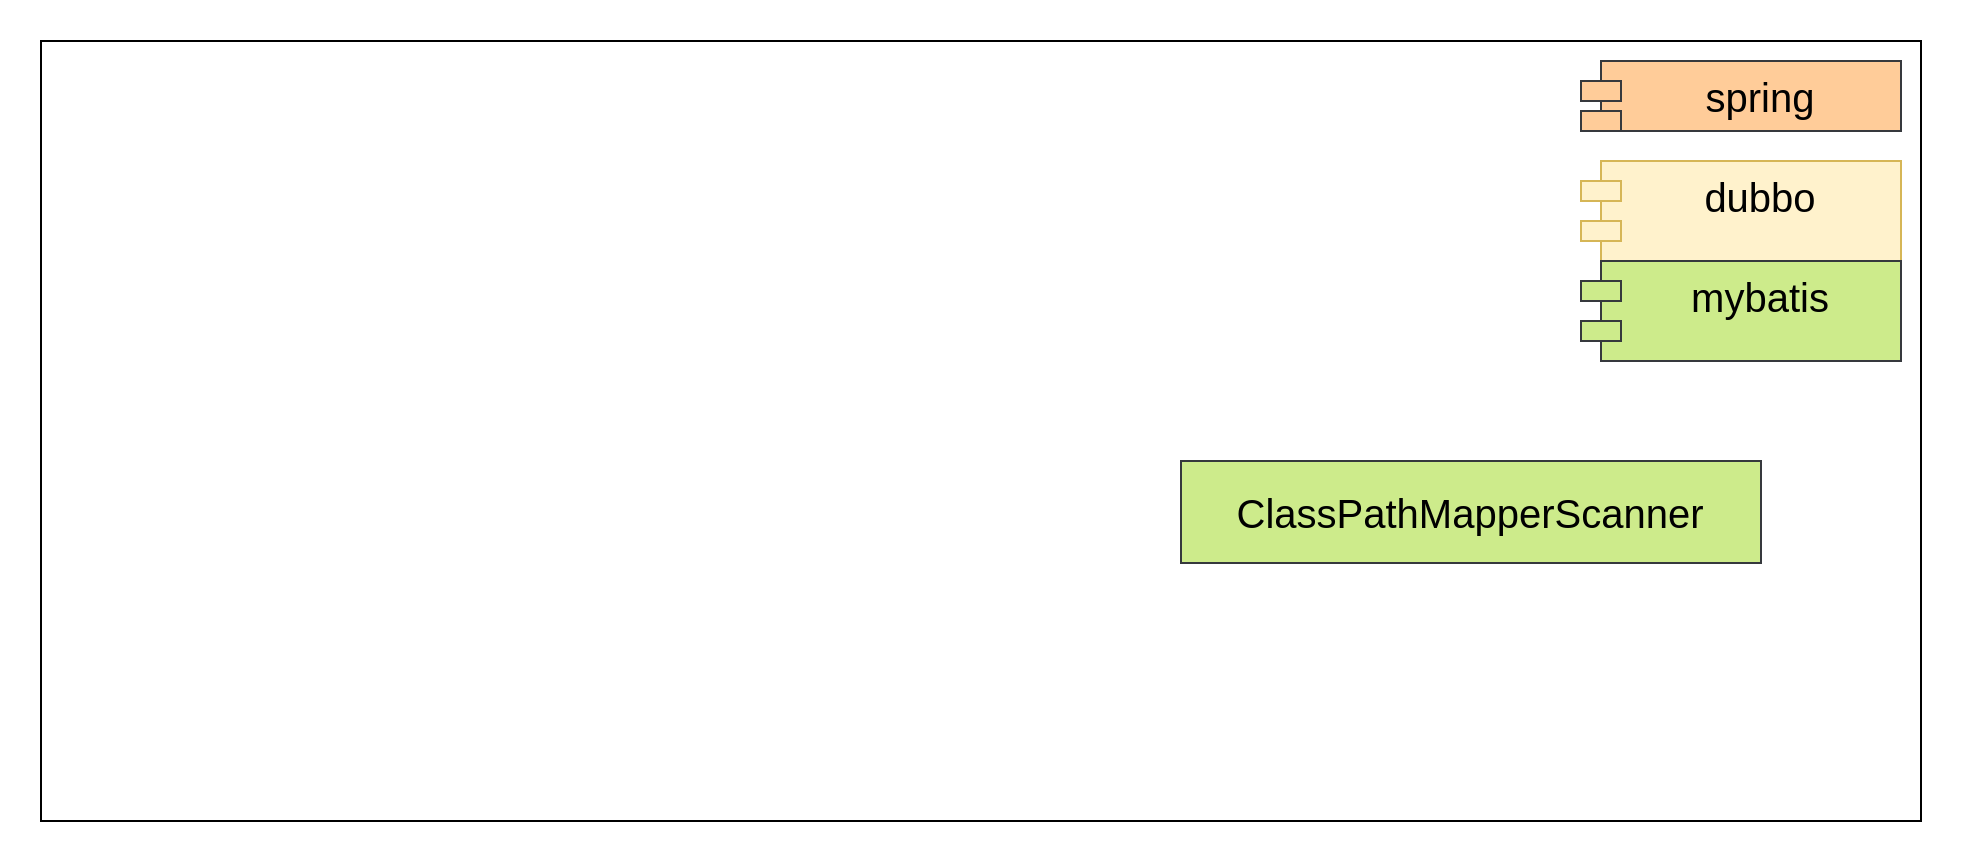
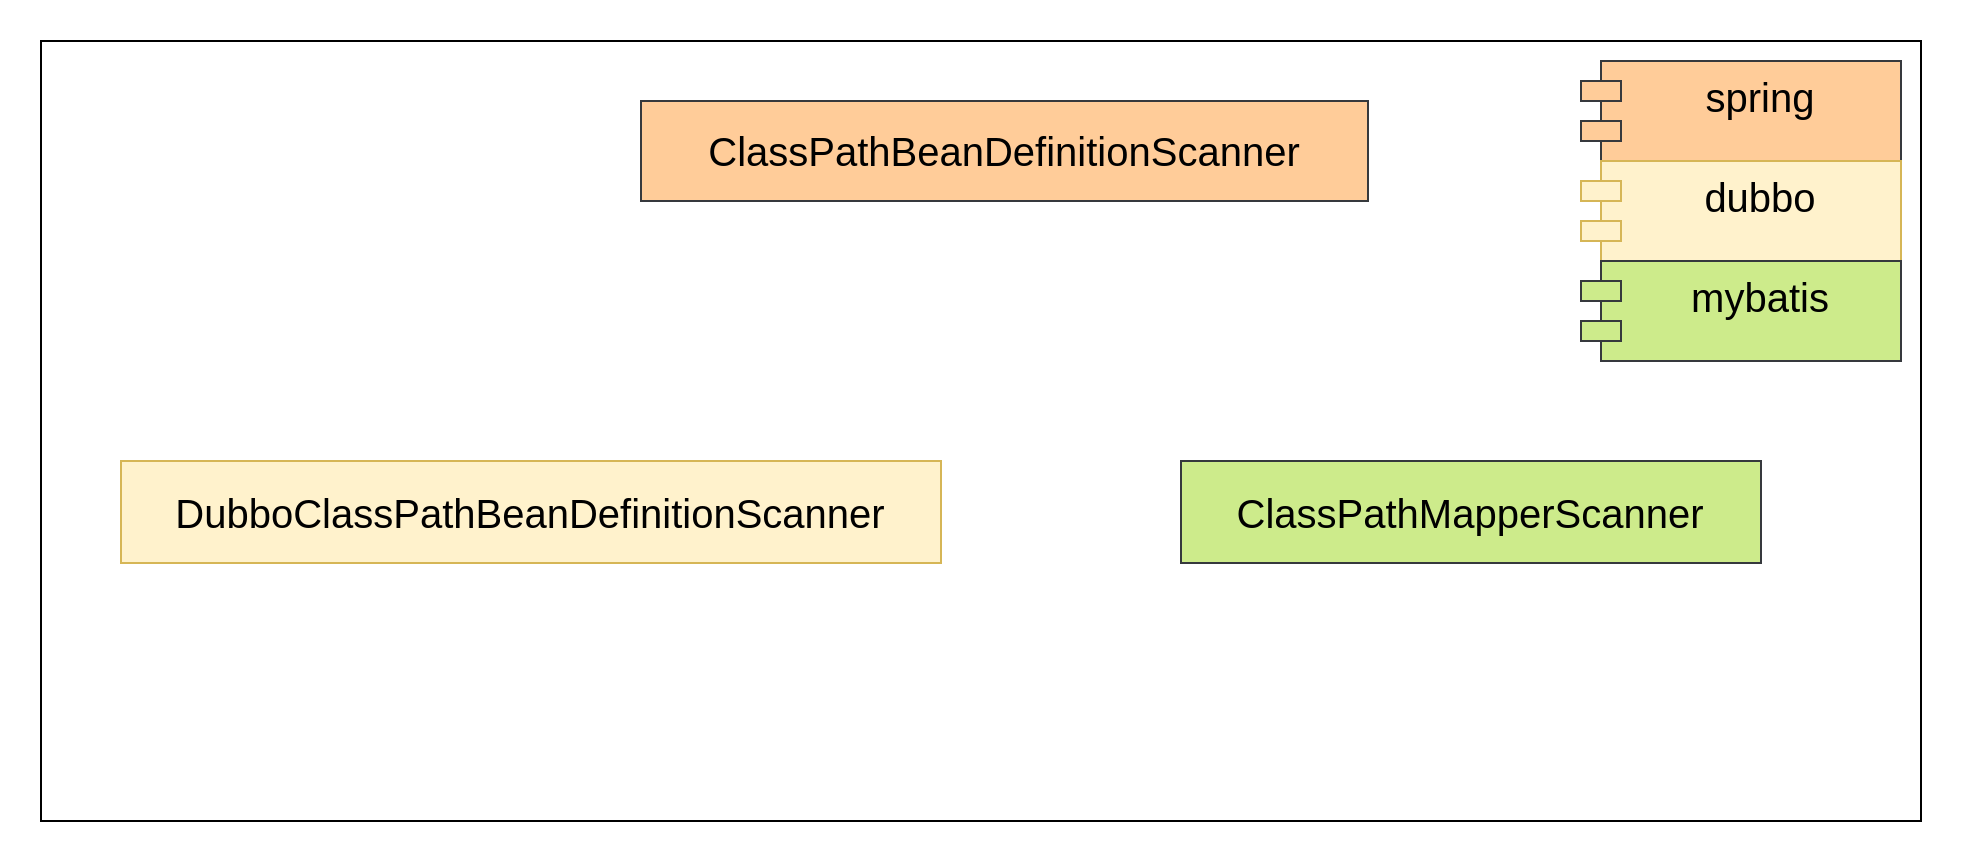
(1741, 96) -> (1741, 111)
none -> (1005, 151)
none -> (531, 512)
